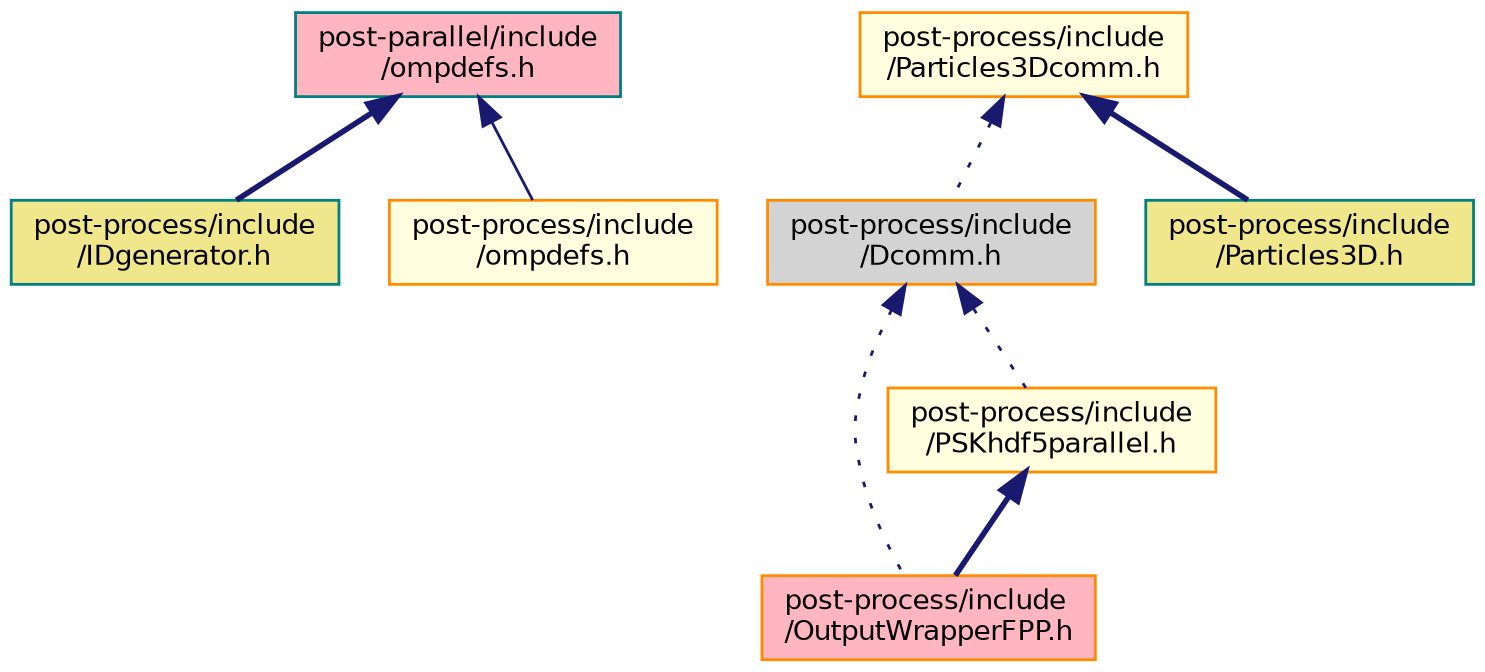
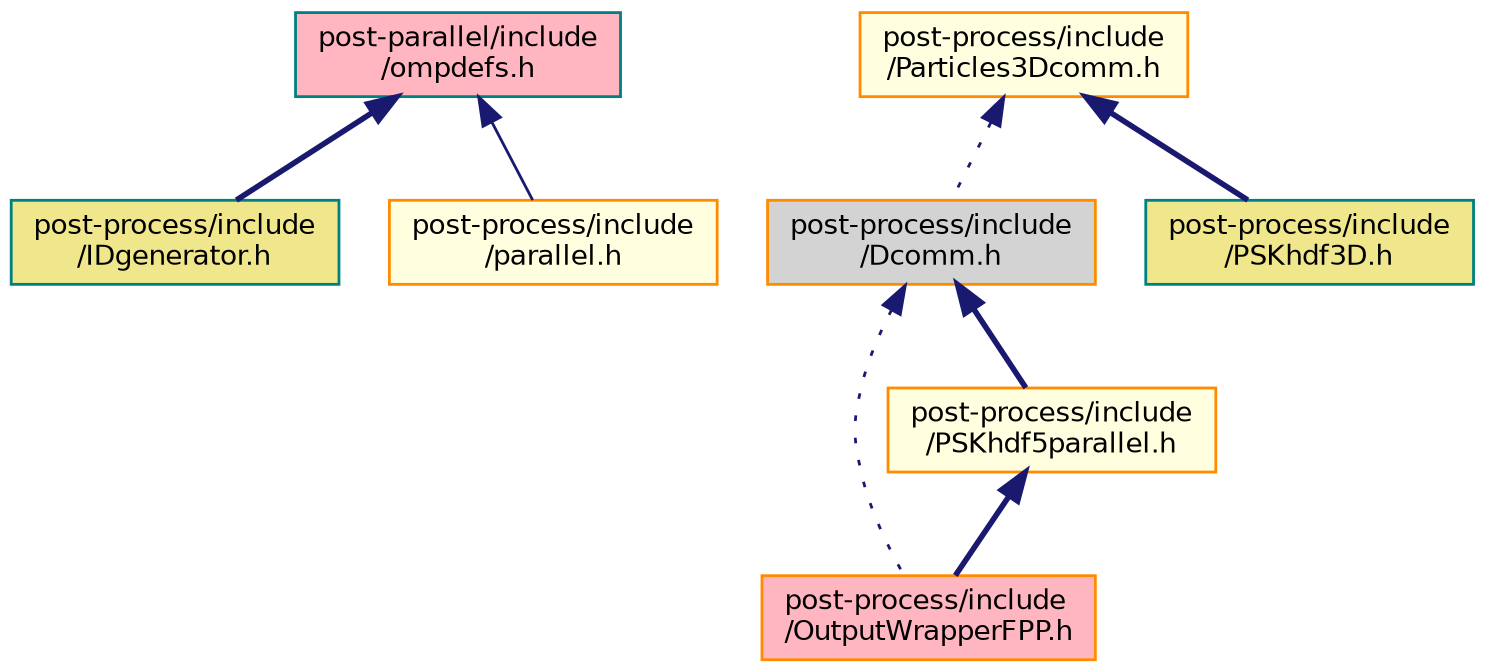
(553, 242) -> (553, 242)
(1310, 242) -> (1310, 242)
(1000, 348) -> (1000, 348)
